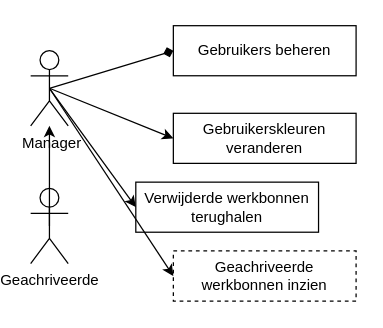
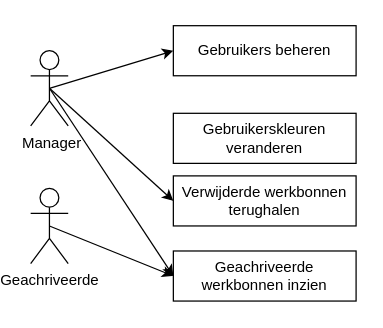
(163, 54) -> (164, 54)
(110, 113) -> none
(49, 170) -> (109, 250)
(227, 207) -> (264, 201)
(264, 276) -> (264, 276)
